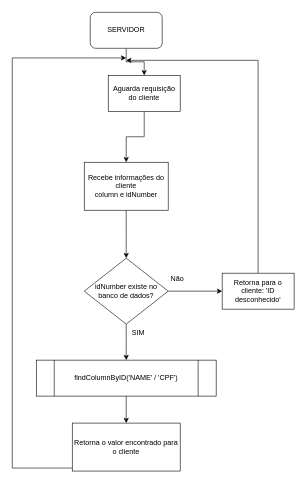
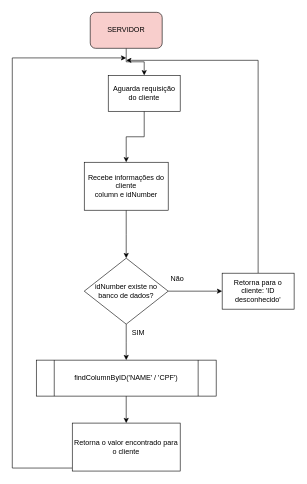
(126, 30) -> (126, 30)
